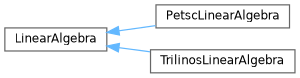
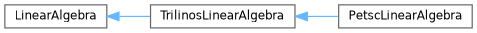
(137, 28) -> (323, 16)
